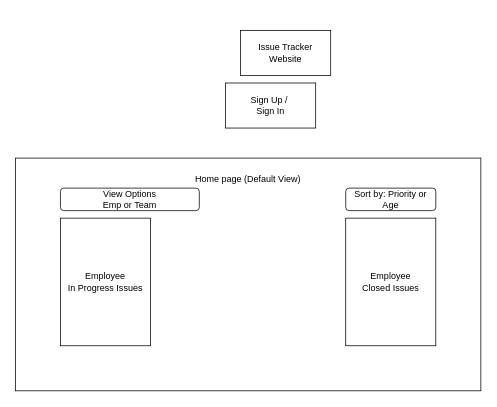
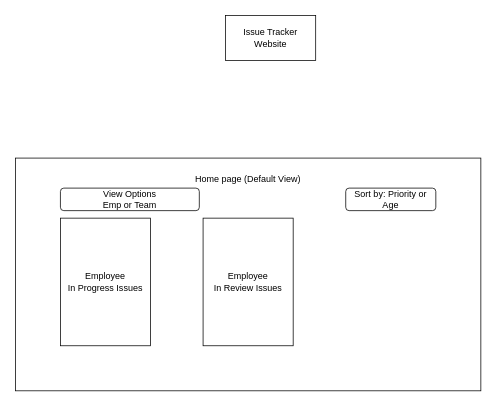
(285, 53) -> (270, 38)
(270, 105) -> none
none -> (248, 282)
(390, 282) -> none
